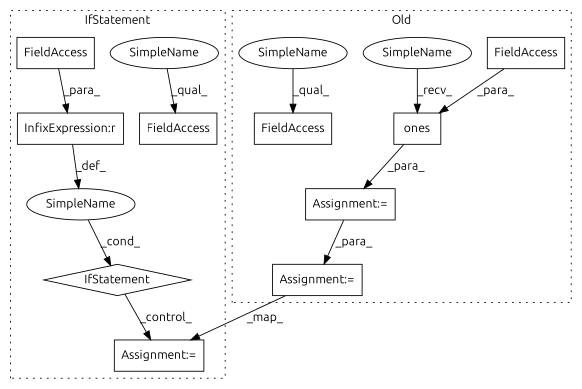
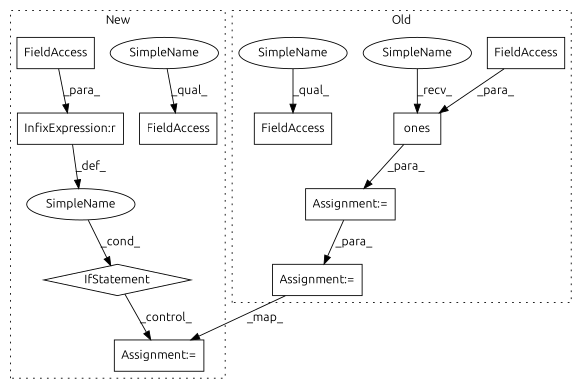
(118, 20) -> (118, 20)
